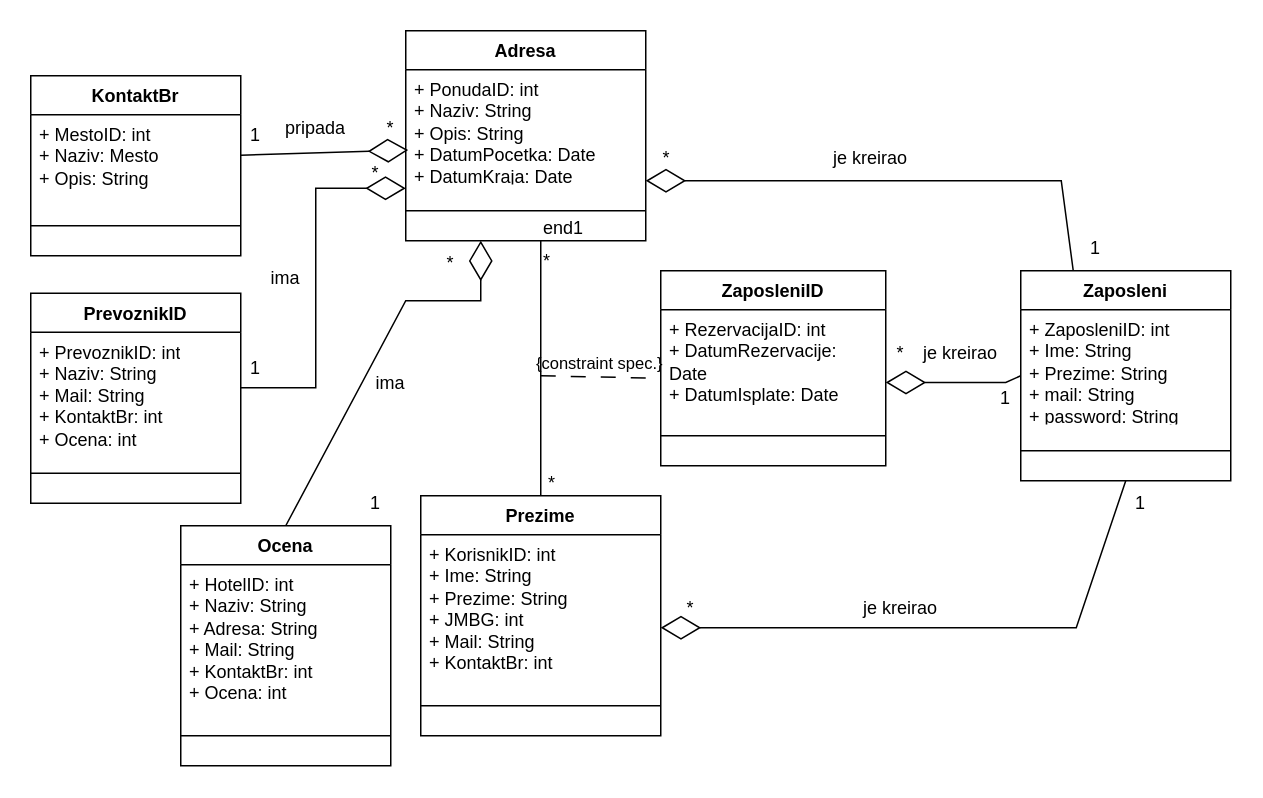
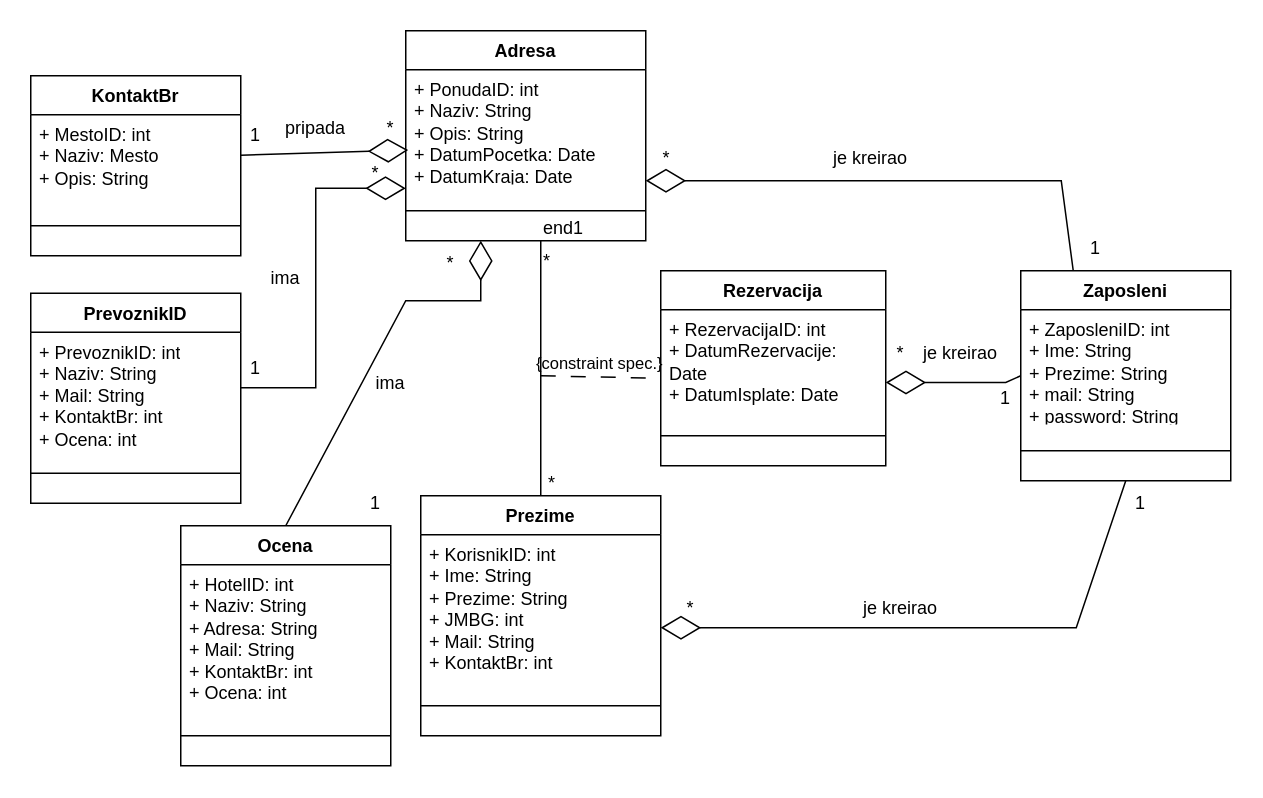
(773, 292) -> (773, 292)
